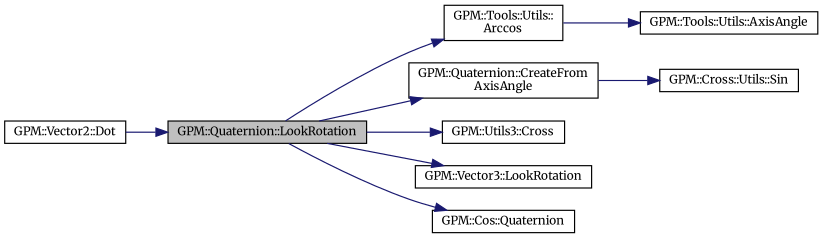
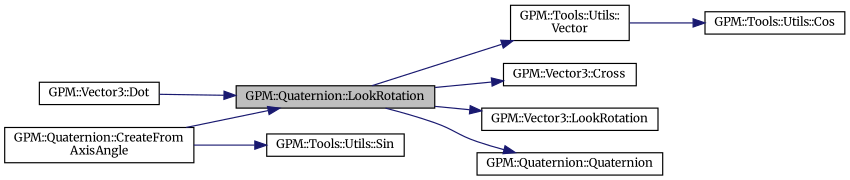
(503, 23) -> (570, 23)
(729, 23) -> (775, 23)
(729, 80) -> (335, 145)
(365, 111) -> (227, 119)
(65, 132) -> (99, 93)
(503, 132) -> (570, 75)
(503, 221) -> (570, 164)
